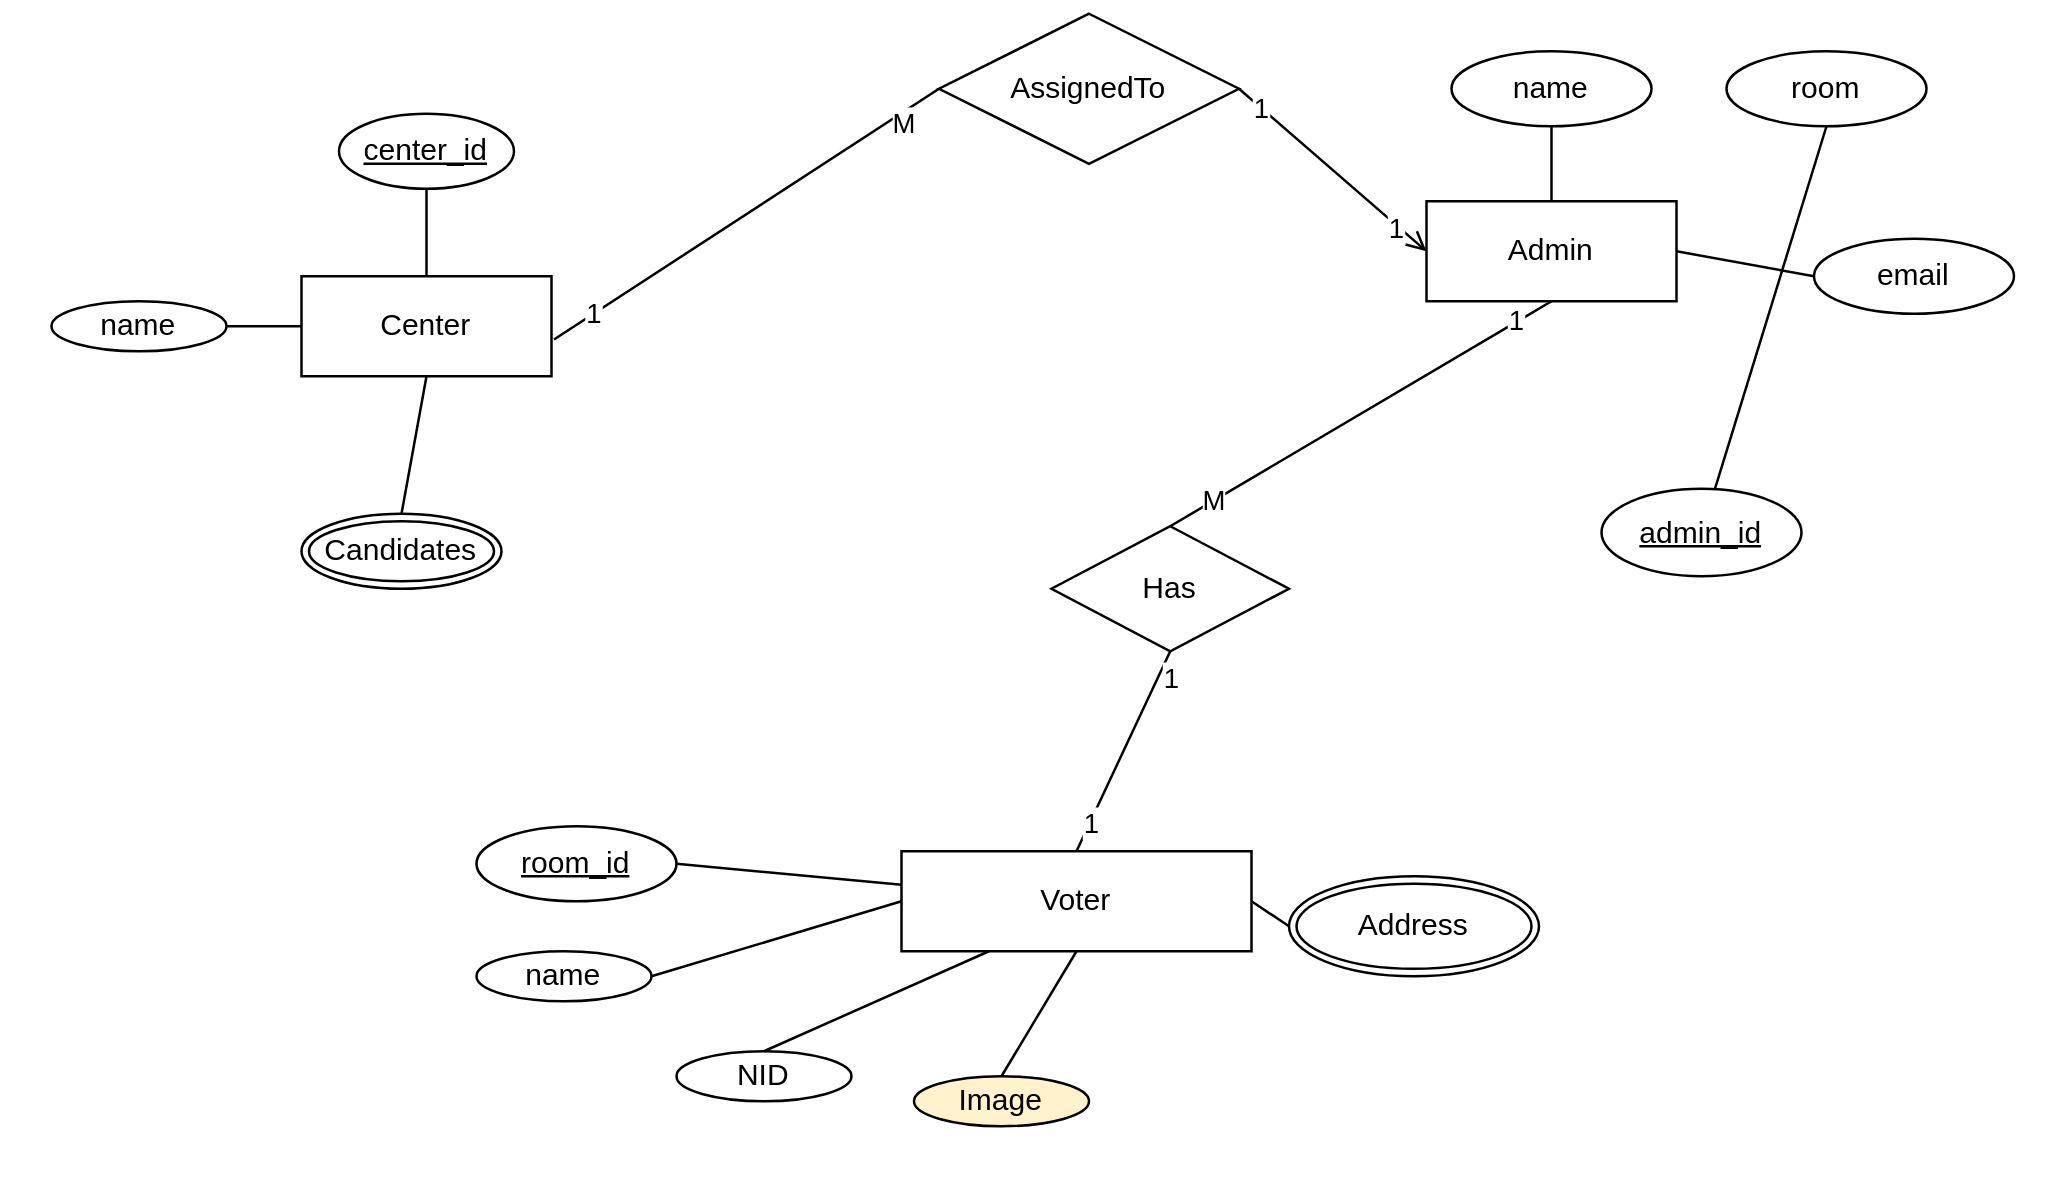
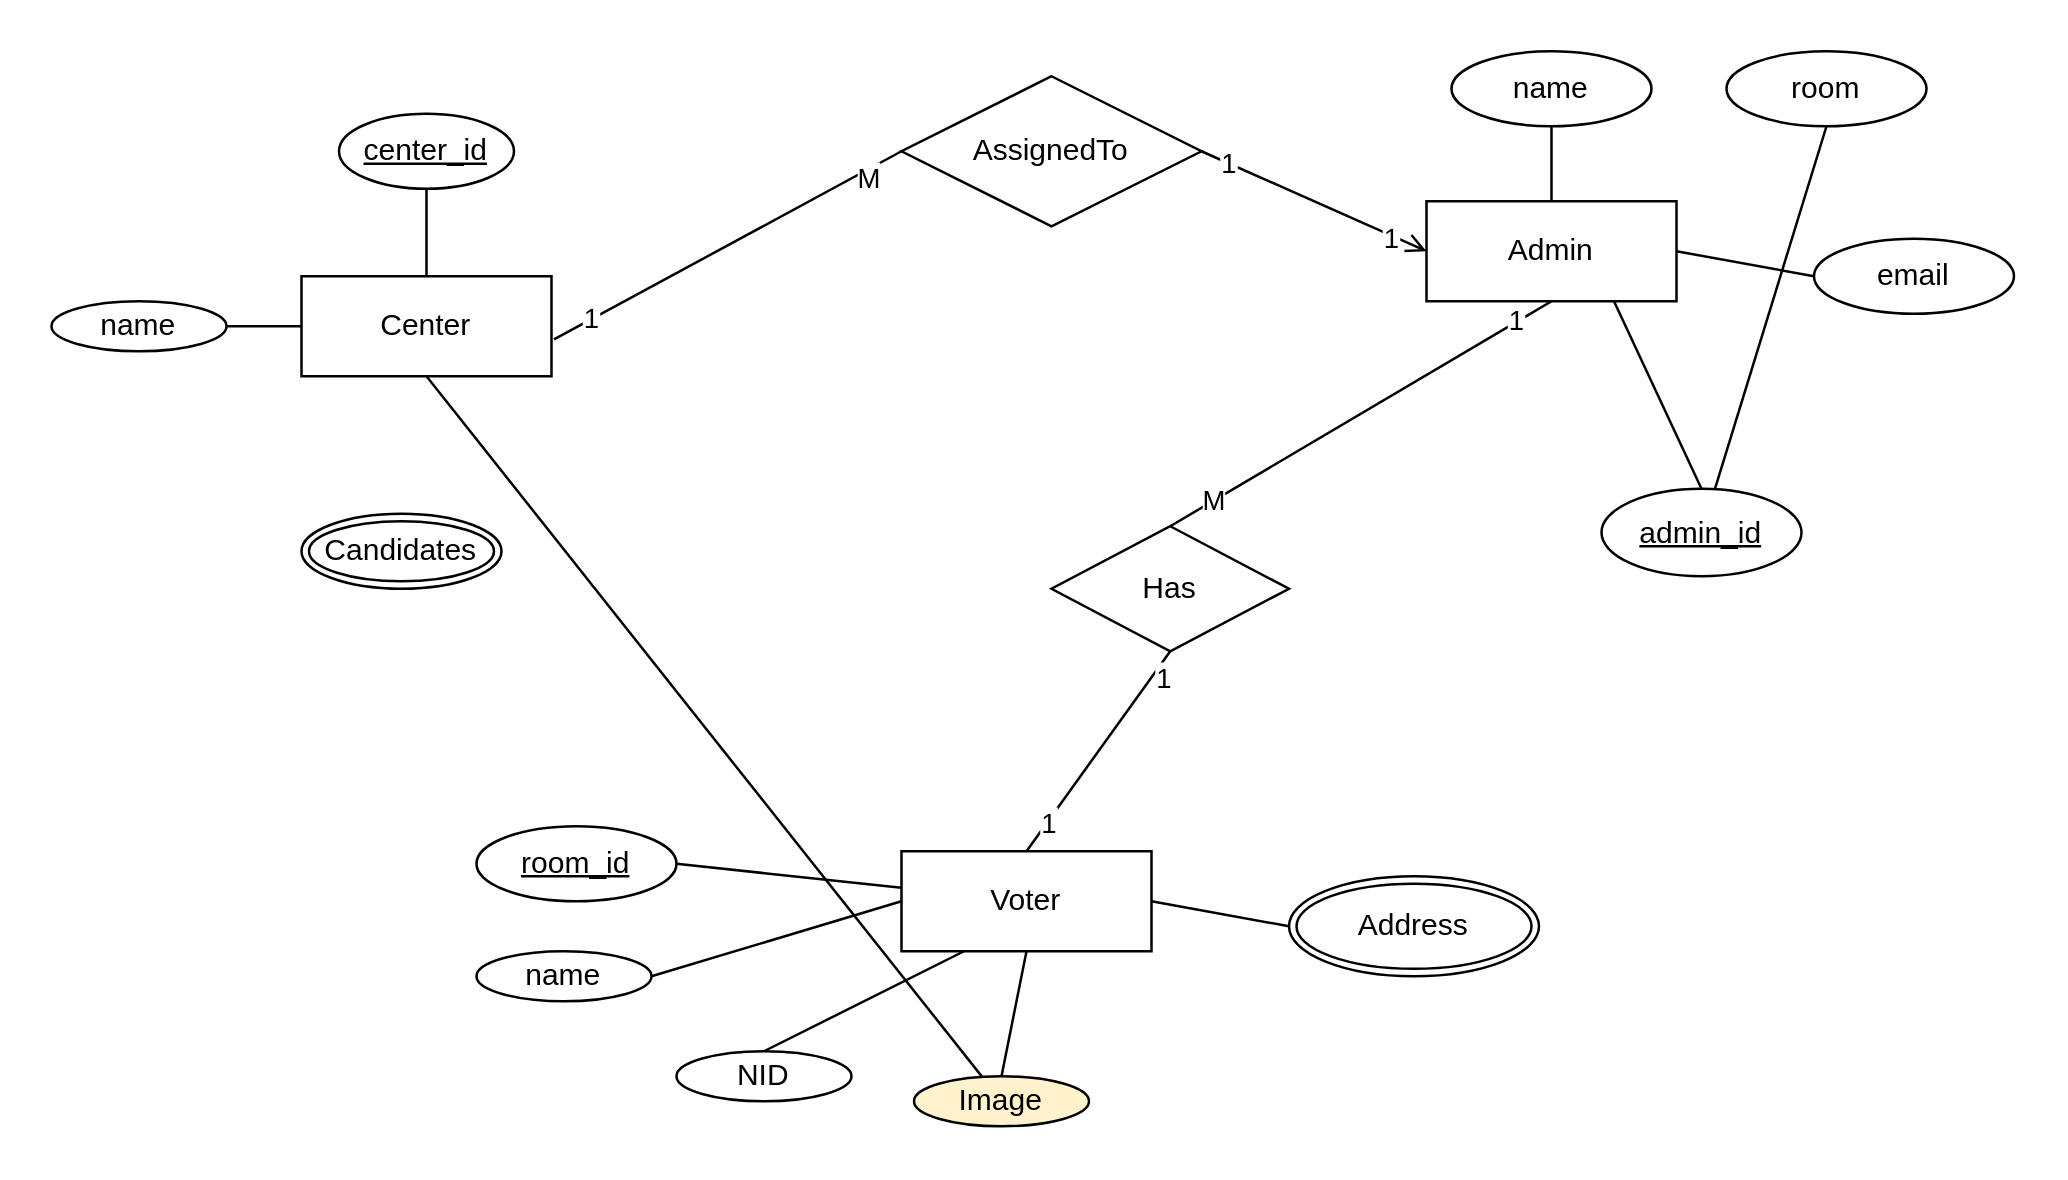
(1089, 89) -> (1051, 151)
none -> (1658, 395)
(414, 445) -> (623, 625)
(1076, 901) -> (1026, 901)
